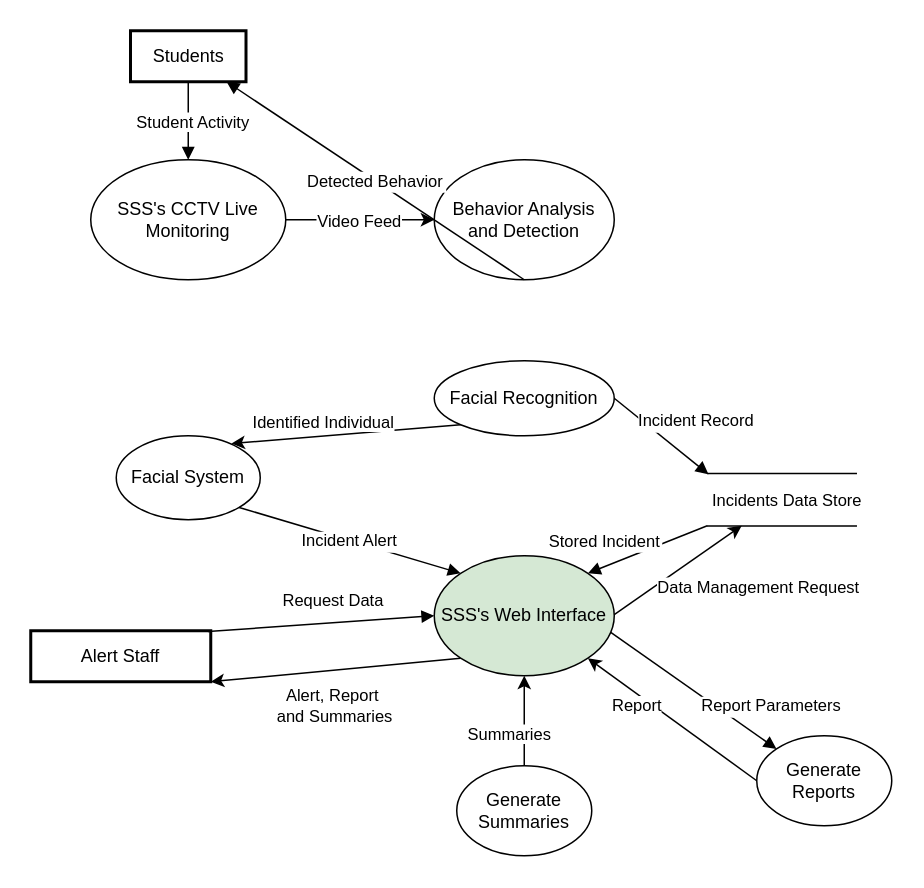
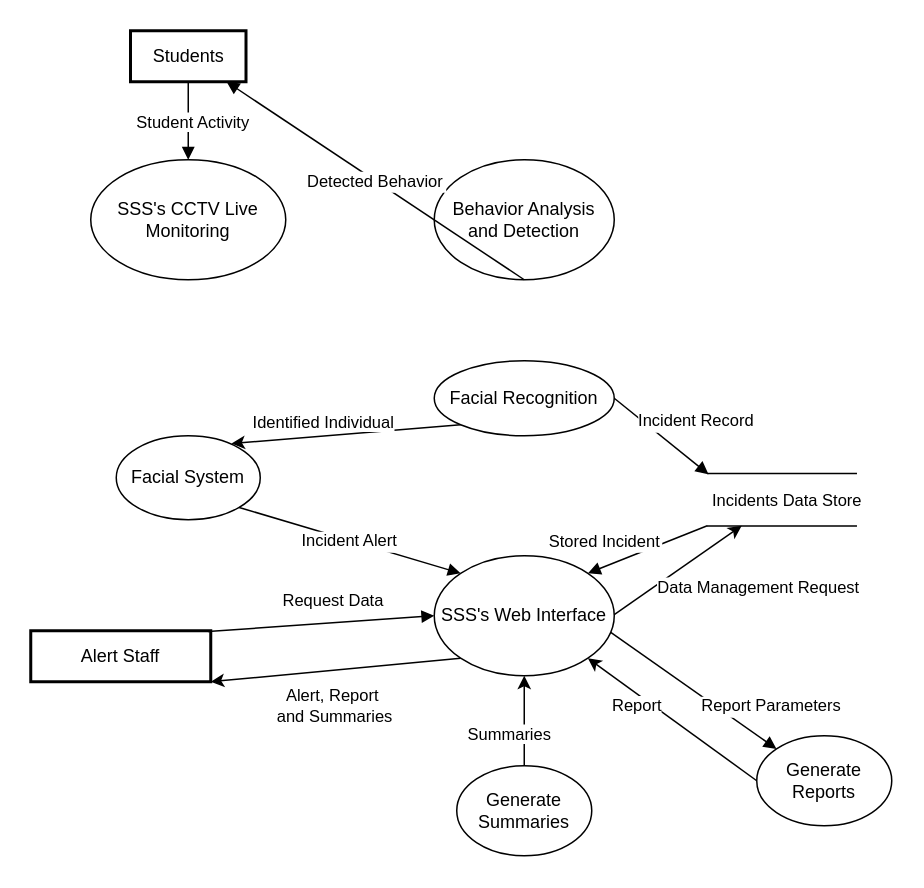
(355, 220) -> none
(524, 616) -> (524, 616)
